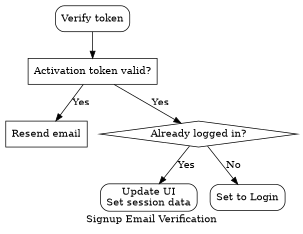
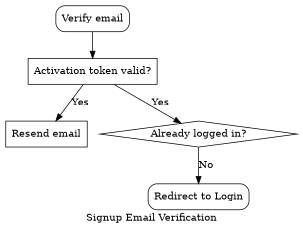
(93, 19) -> (93, 19)
(149, 198) -> none
(248, 198) -> (199, 197)
